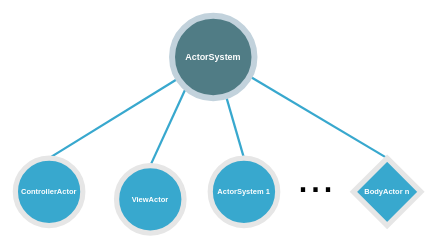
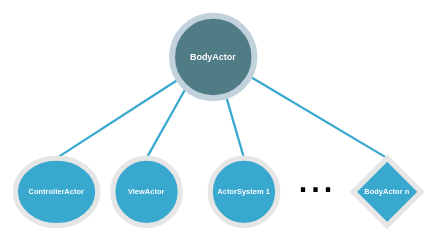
(213, 57) -> (213, 57)
(49, 192) -> (57, 192)
(150, 199) -> (147, 192)
